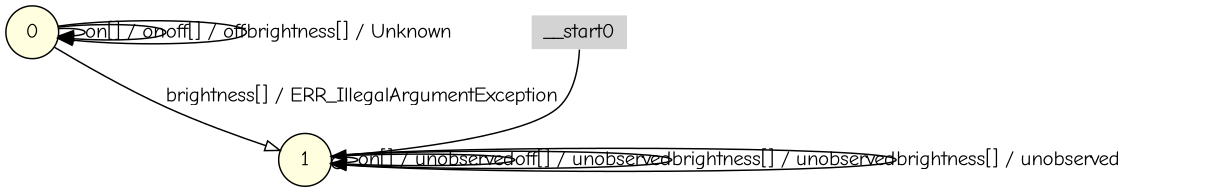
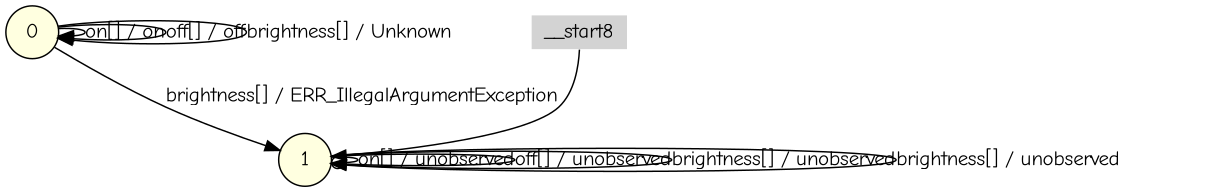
(579, 32) -> (579, 32)
(157, 103) -> (157, 103)
